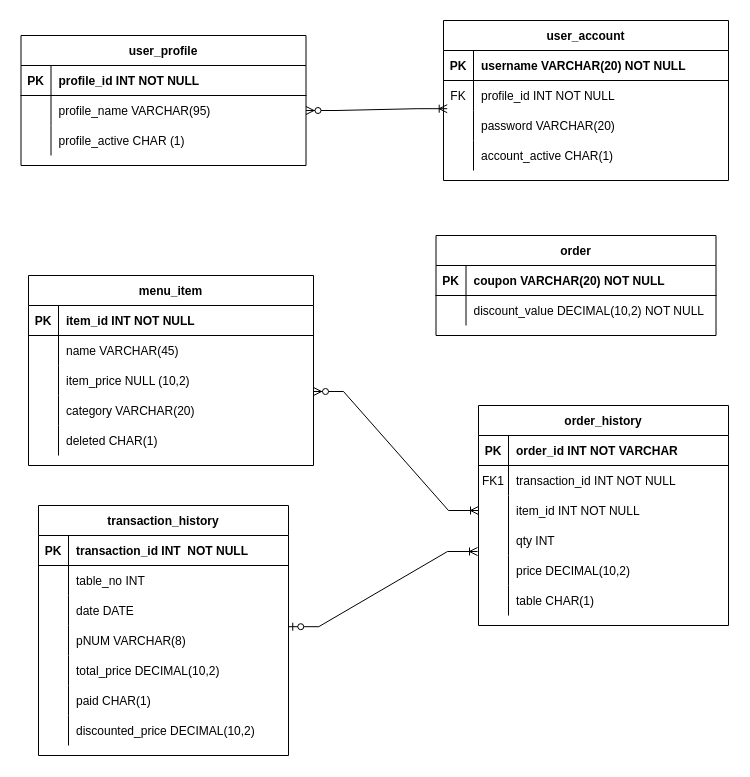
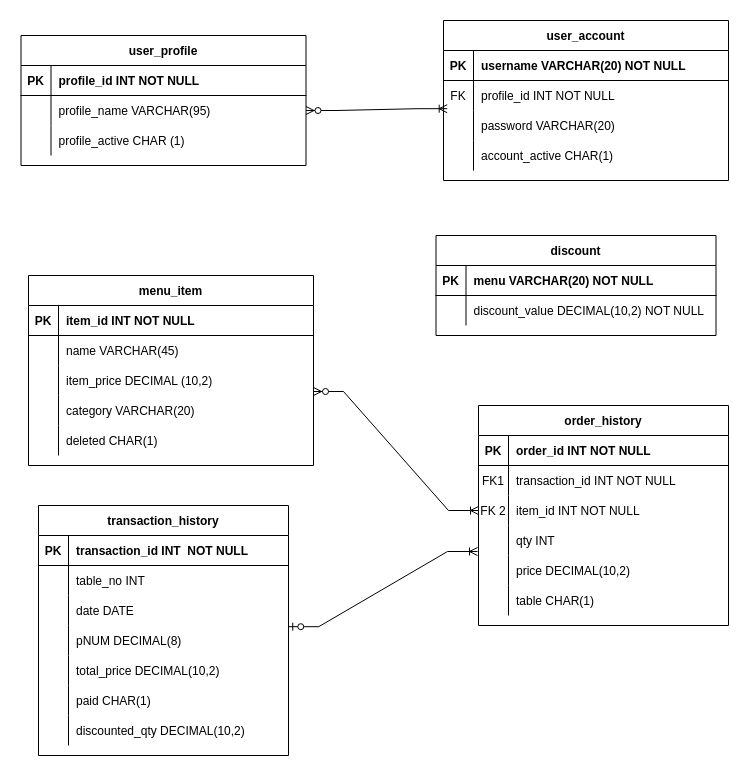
(576, 251) -> (576, 251)
(560, 281) -> (553, 281)
(132, 381) -> (142, 381)
(594, 451) -> (583, 451)
none -> (494, 511)
(125, 641) -> (125, 641)
(171, 731) -> (165, 731)
